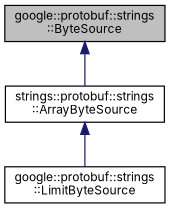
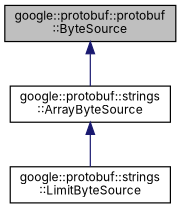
(85, 23) -> (90, 23)
(85, 104) -> (90, 104)
